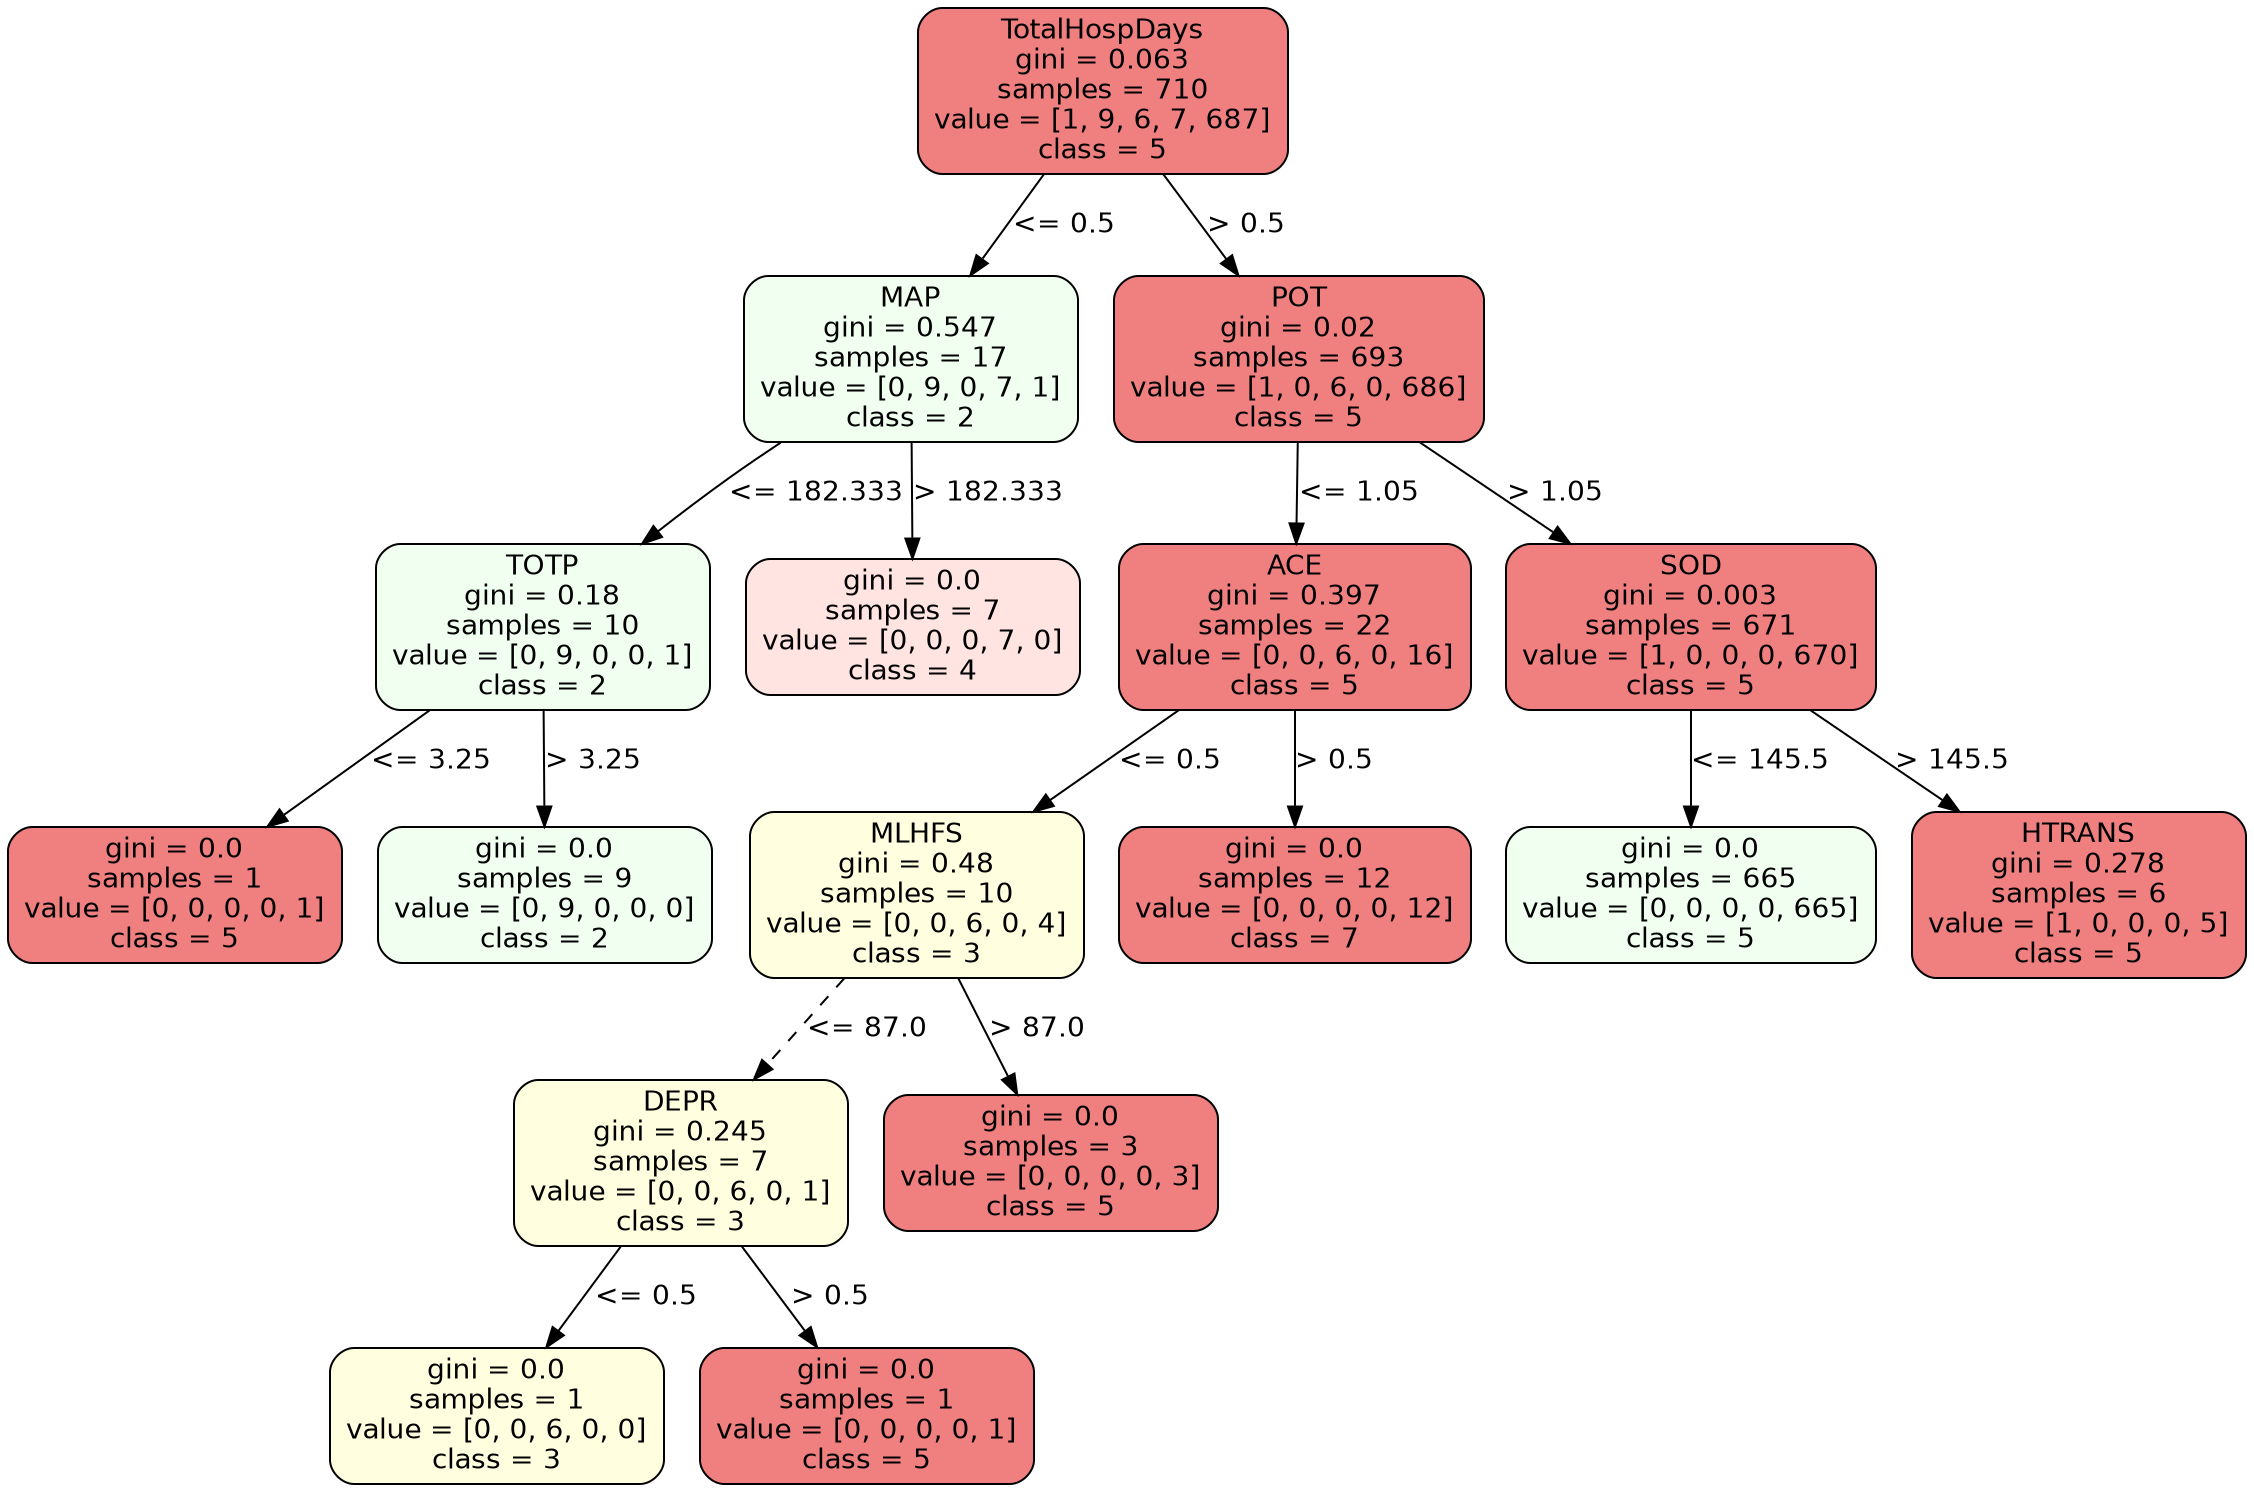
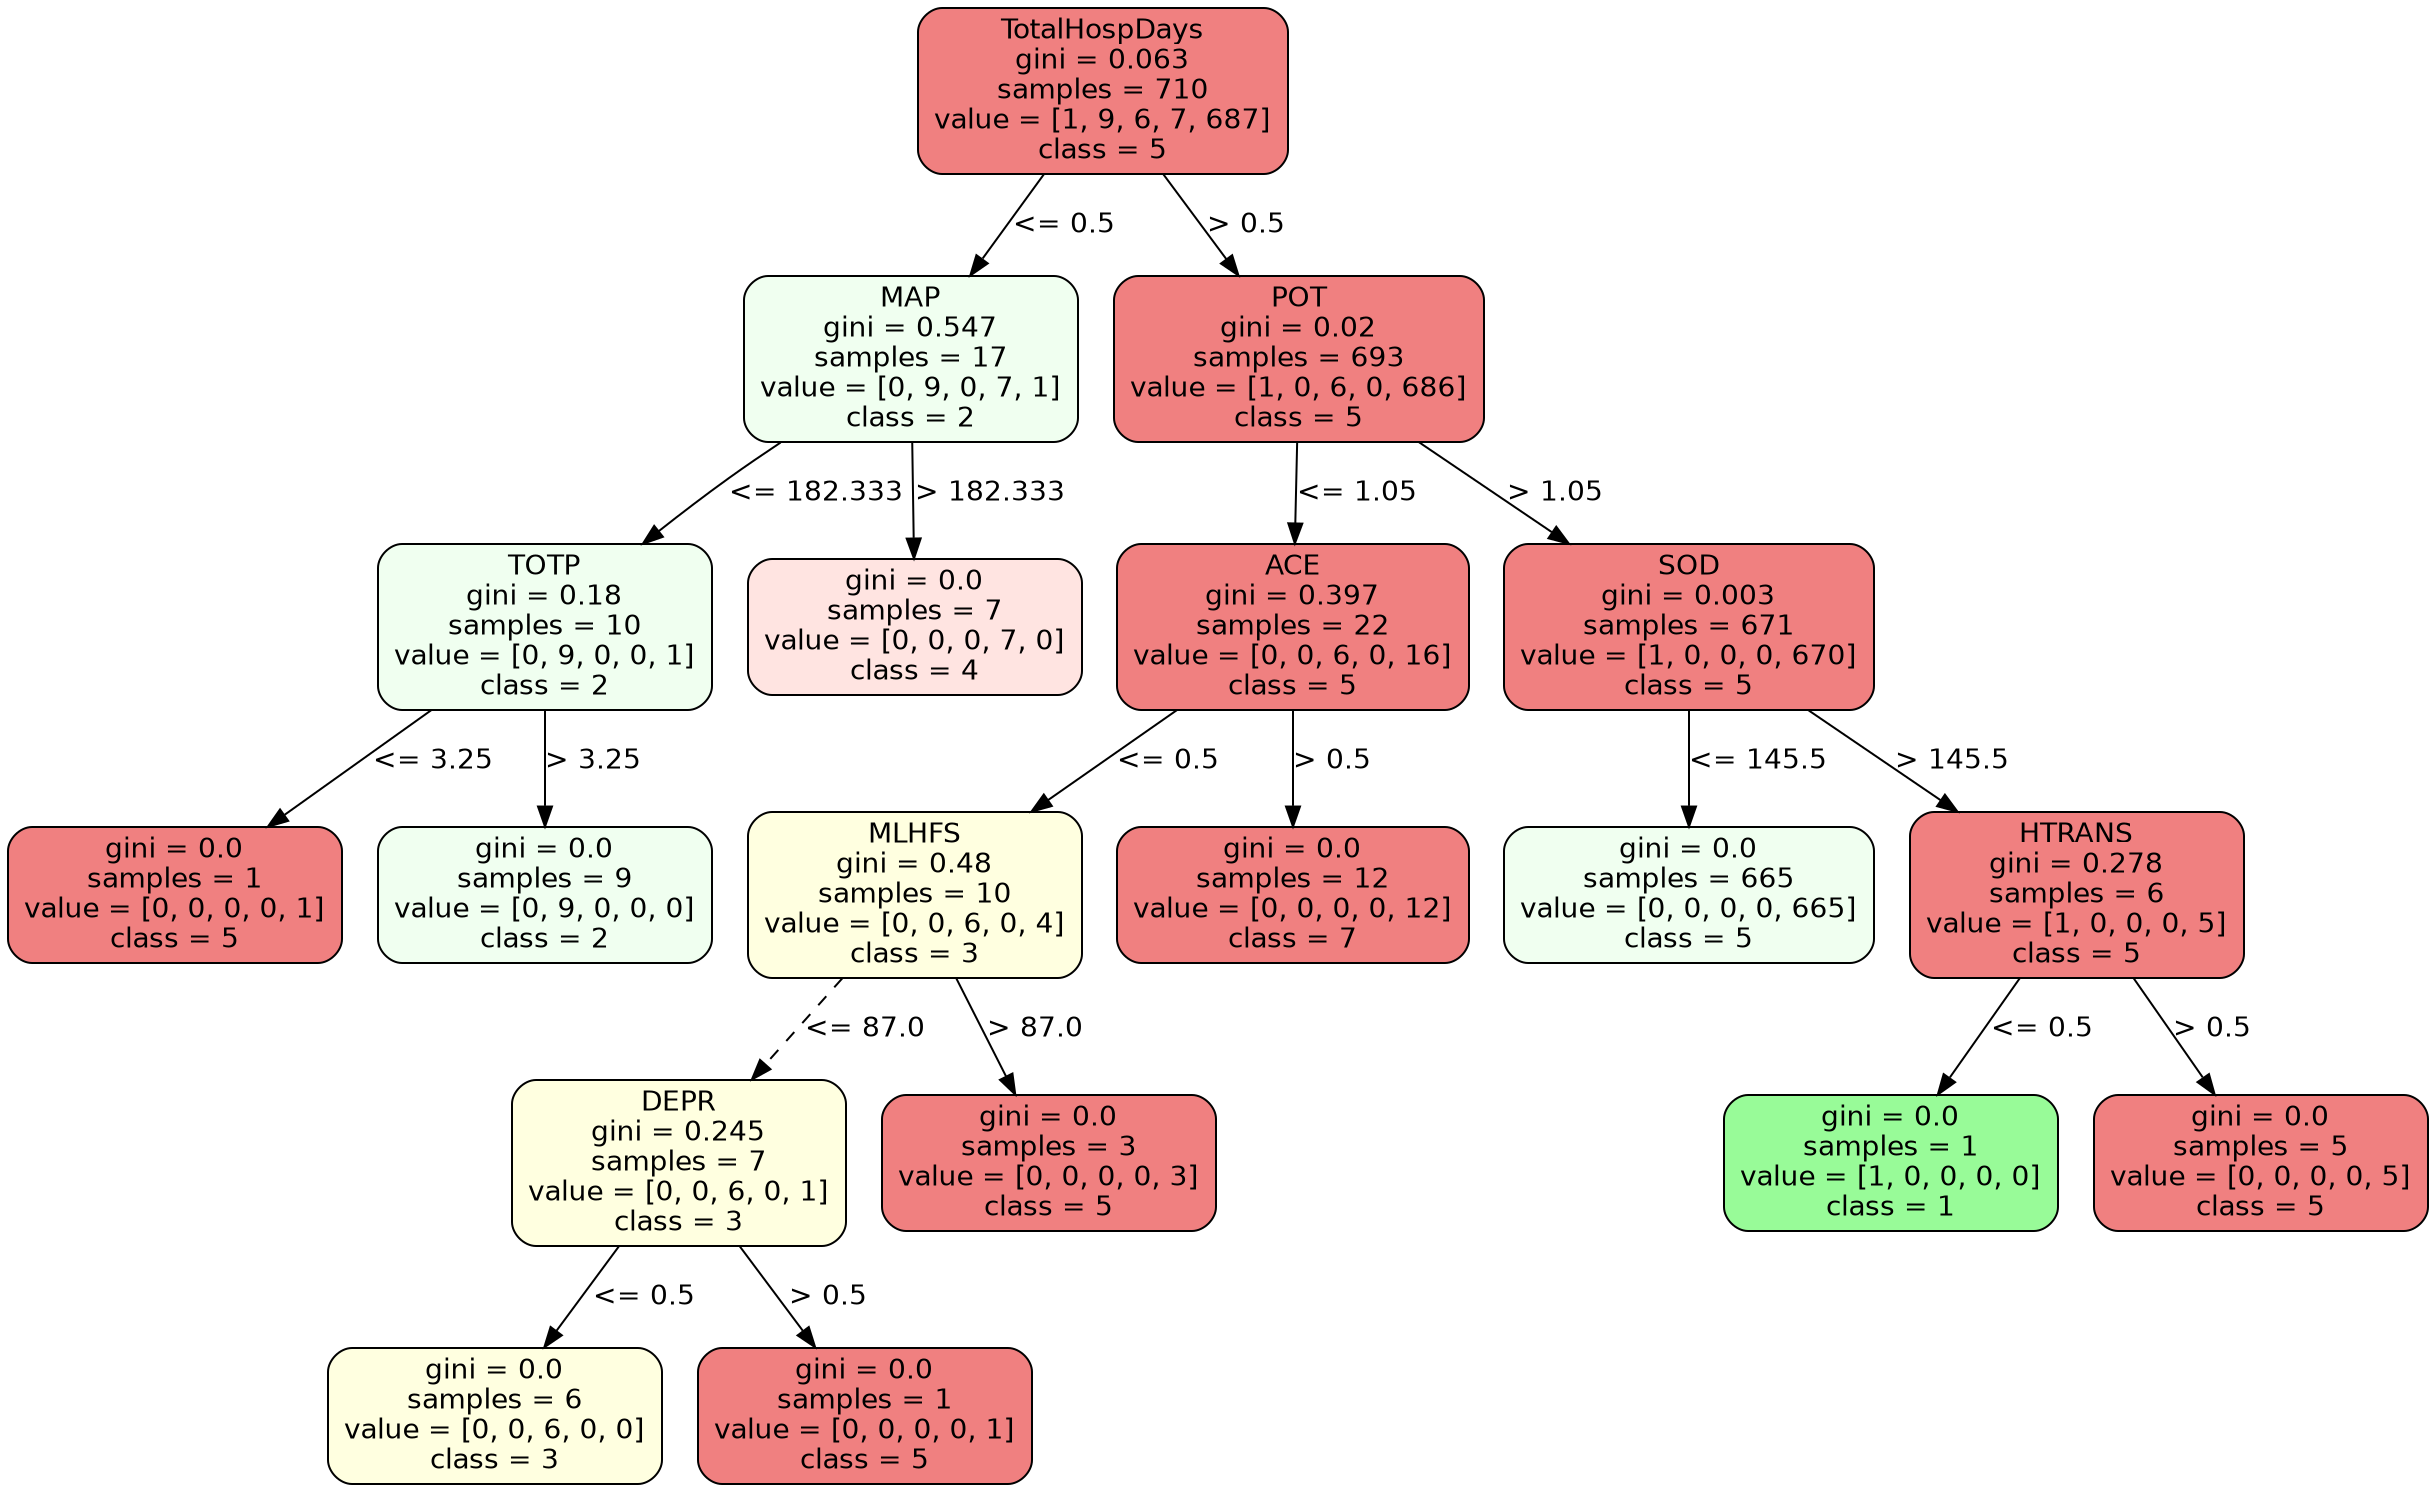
none -> (1891, 1163)
none -> (2261, 1163)
(497, 1416) -> (495, 1416)
